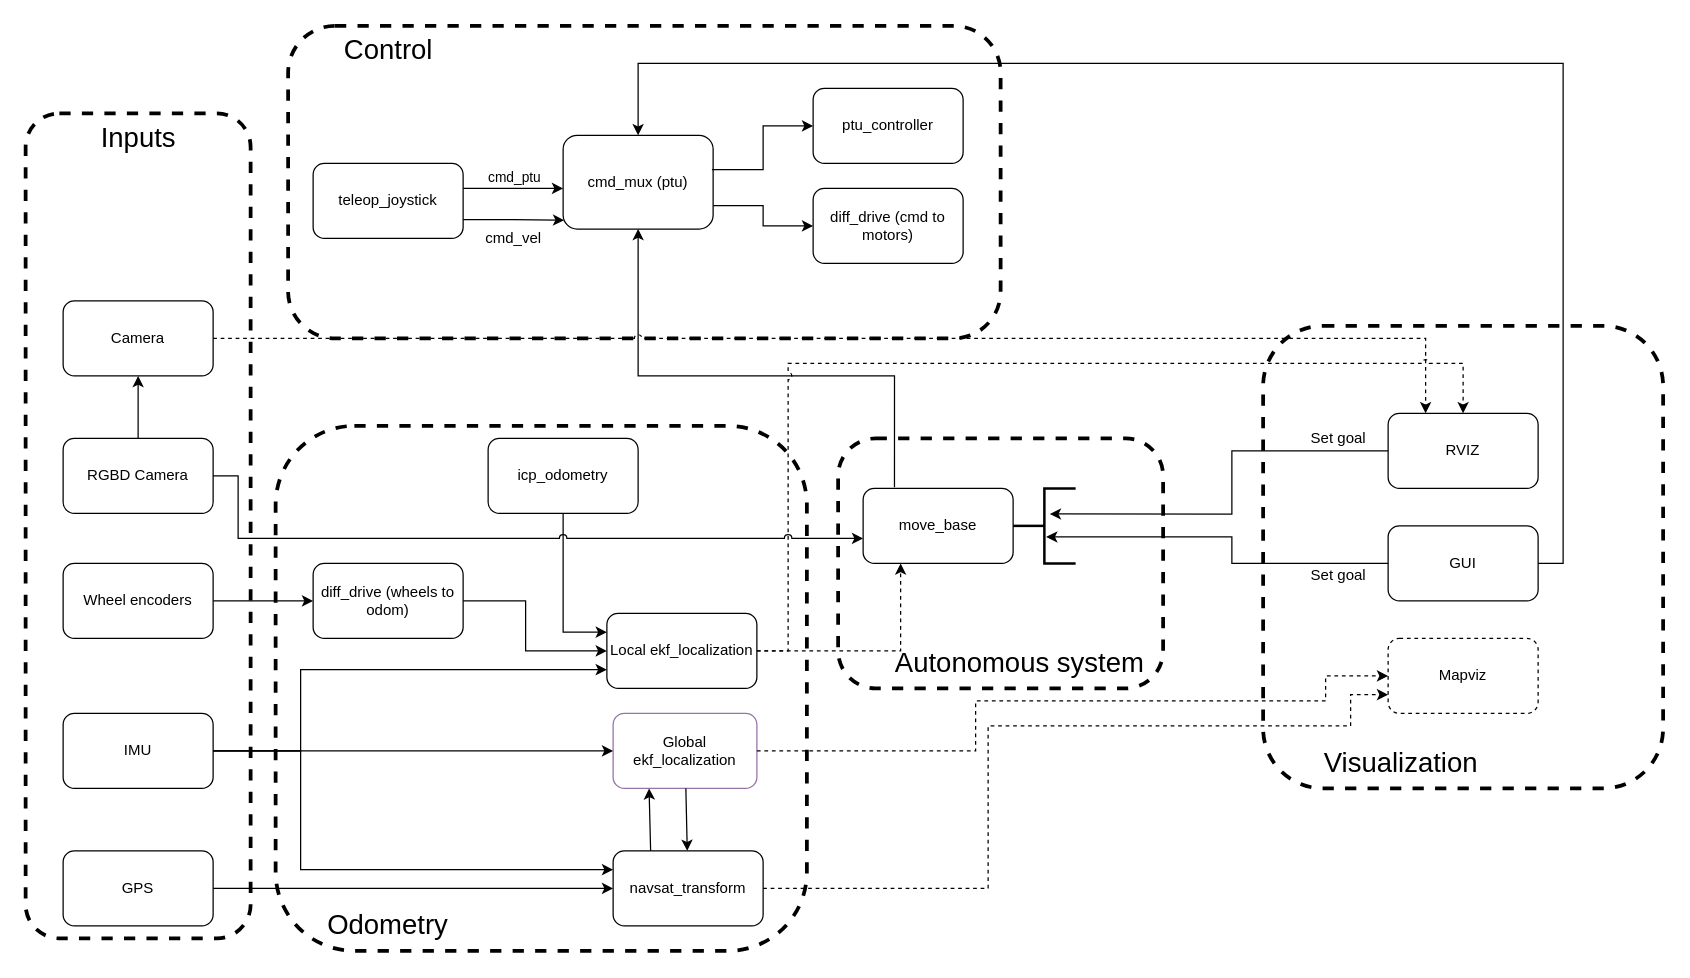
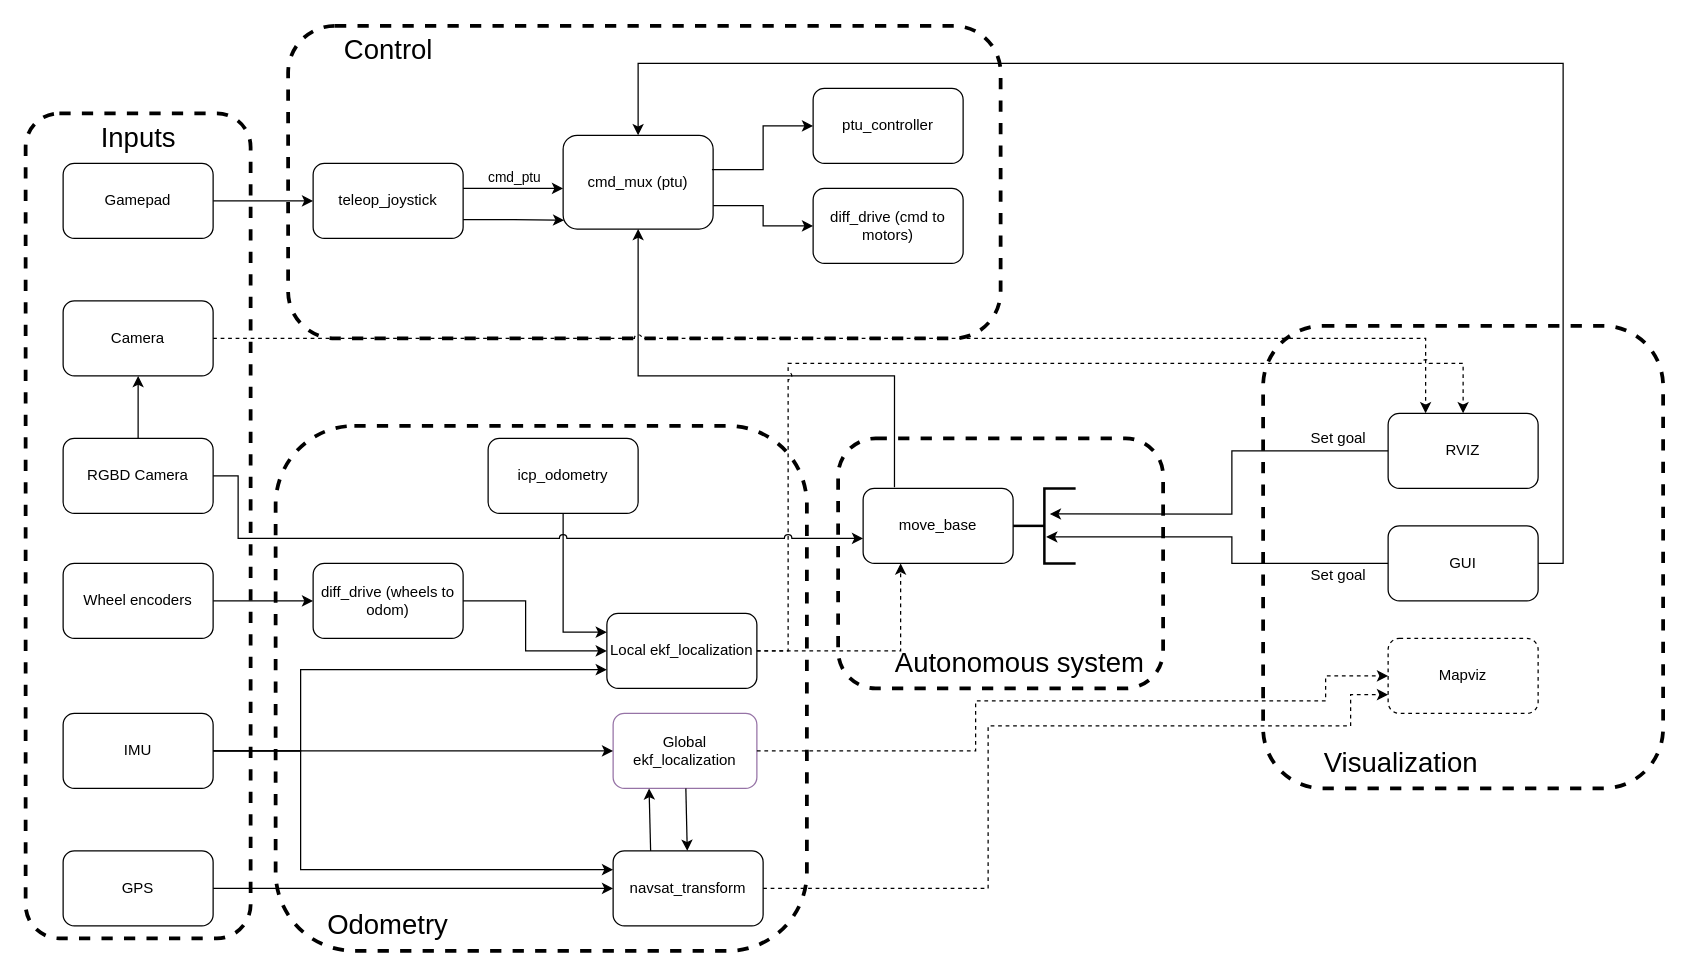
none -> (138, 201)
none -> (259, 201)
(513, 238) -> none
